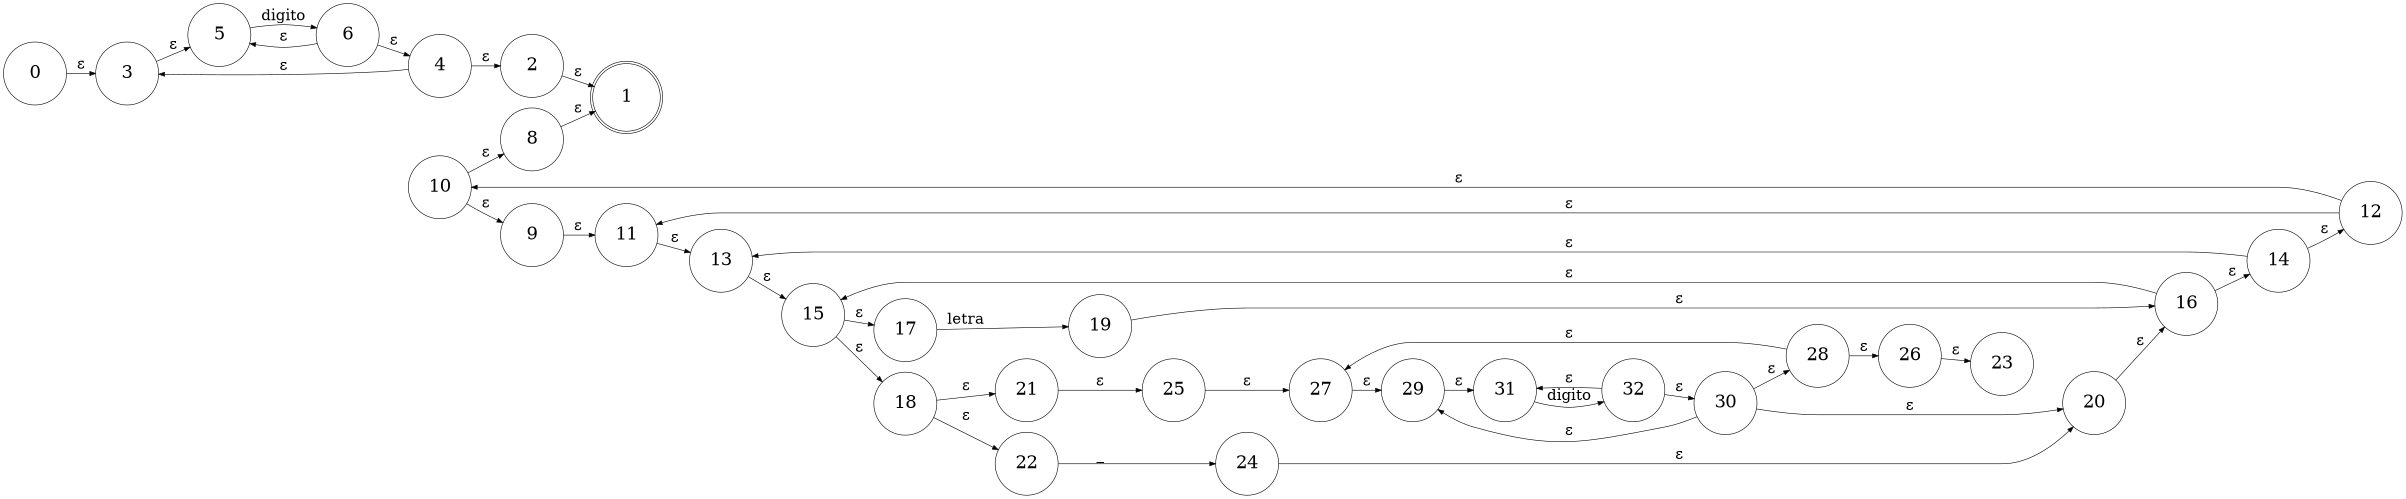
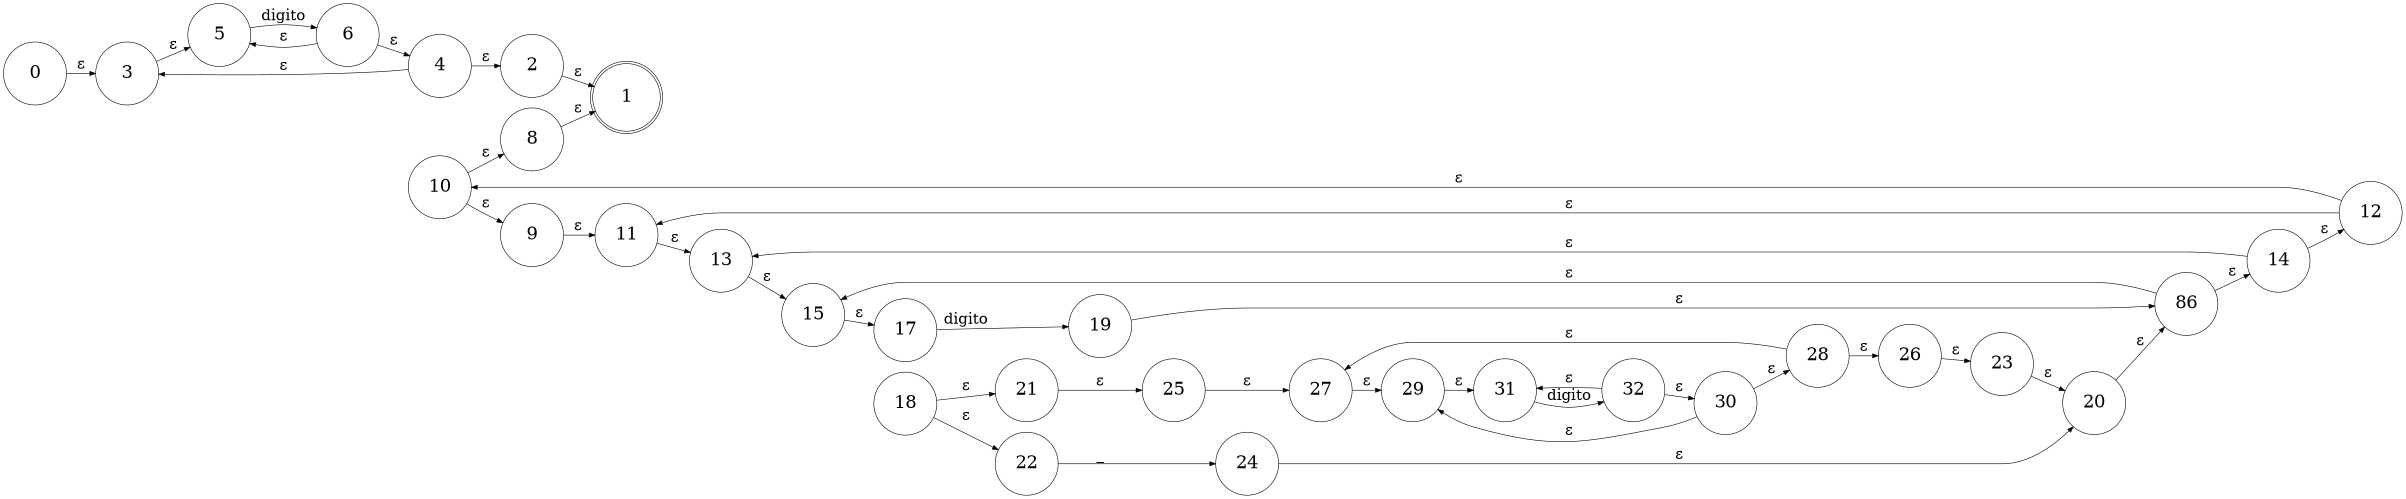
(2186, 304) -> (2186, 304)
(966, 320) -> (966, 320)
(857, 357) -> none
(1907, 415) -> (2045, 382)
